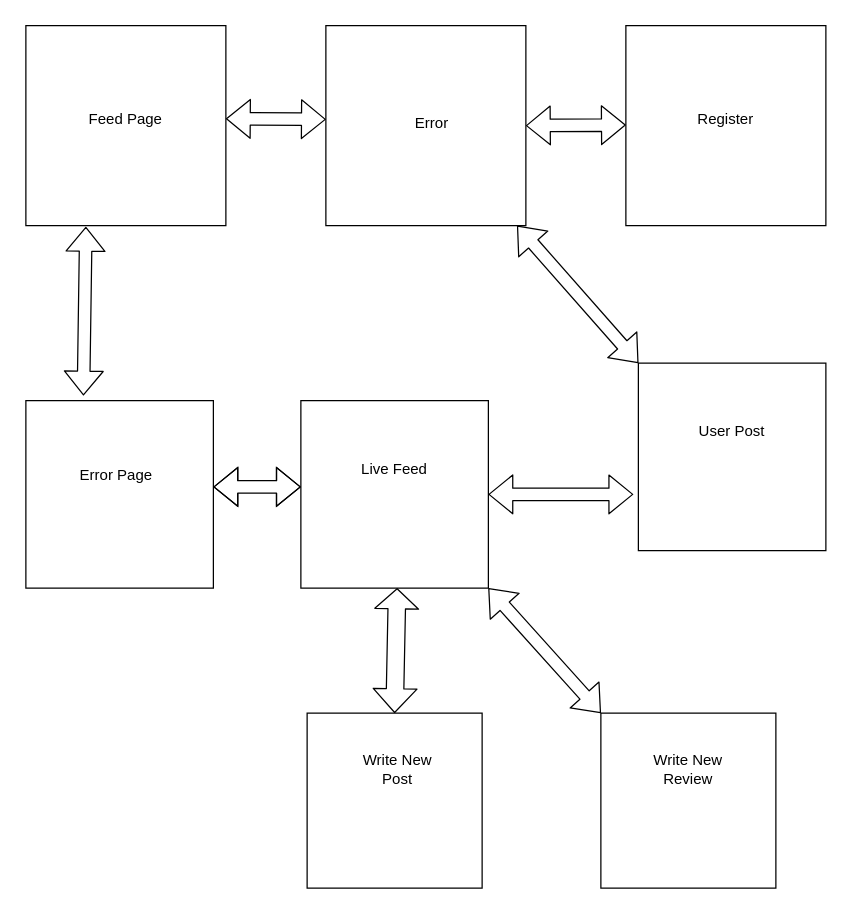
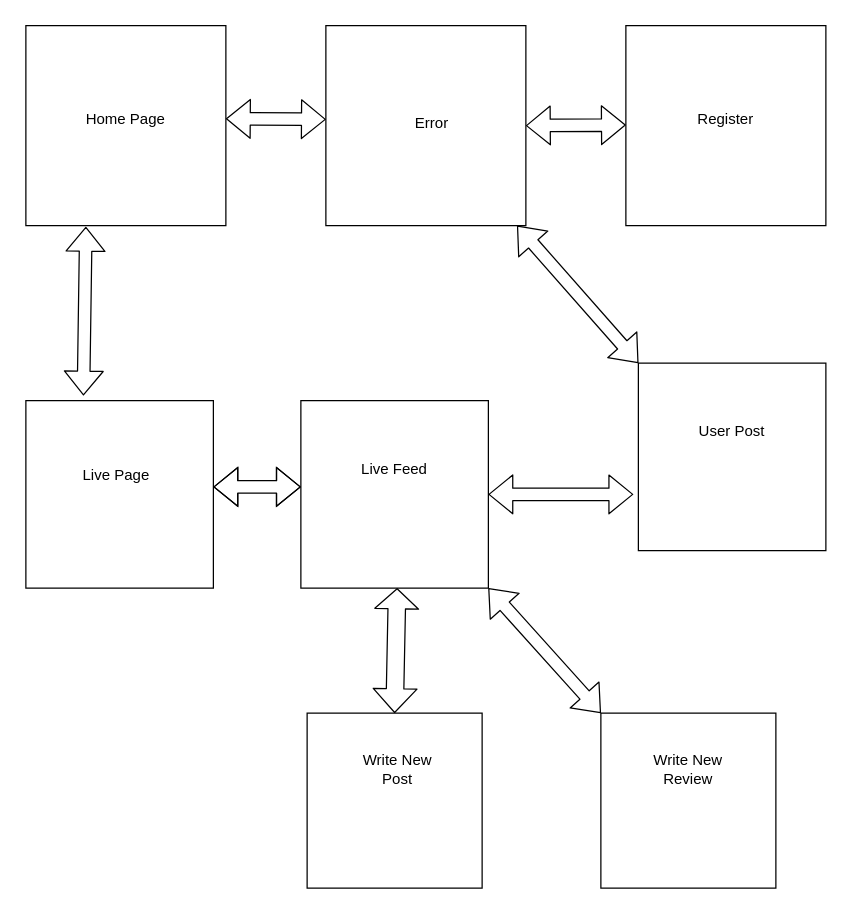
(126, 119) -> (126, 119)
(116, 476) -> (116, 476)
